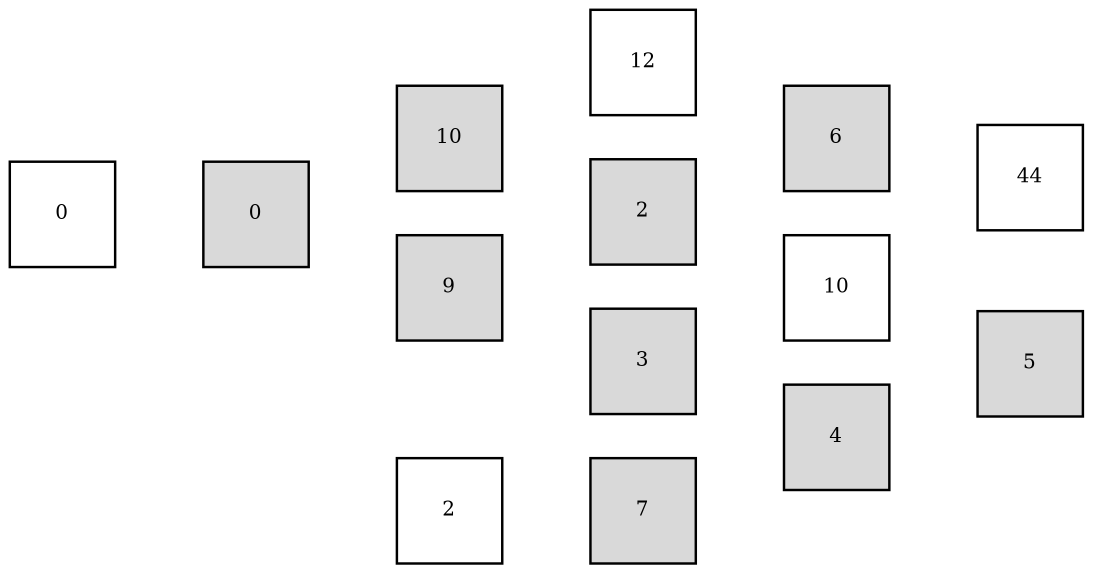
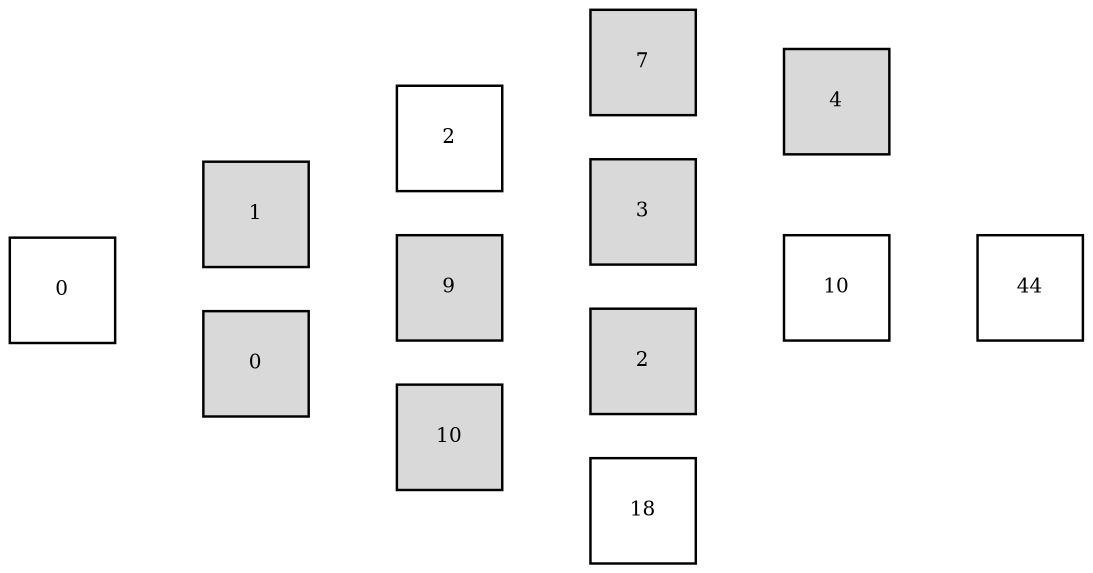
(643, 62) -> (643, 511)
(837, 138) -> none
none -> (256, 214)
(1030, 364) -> none
